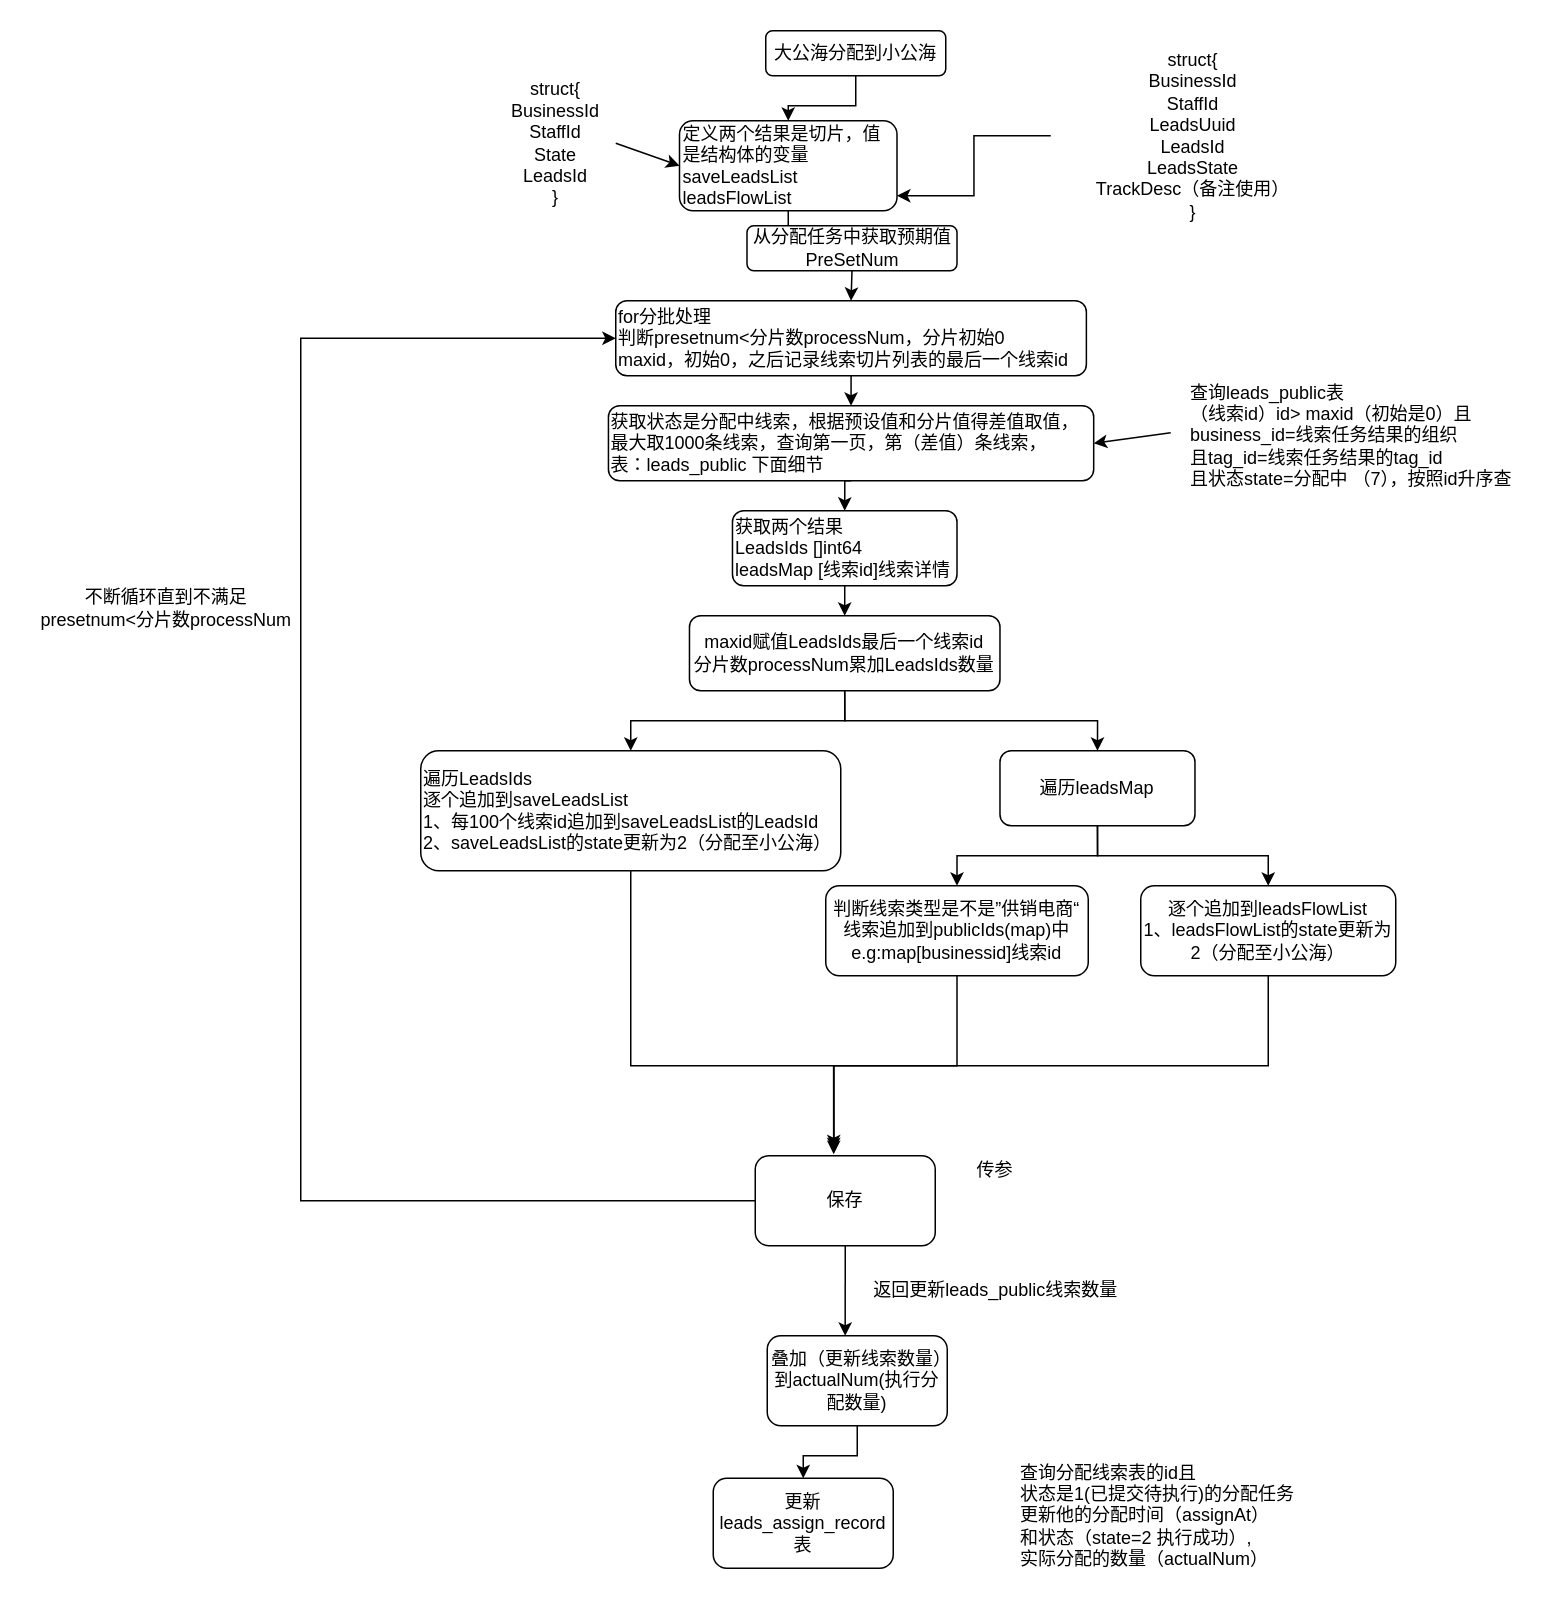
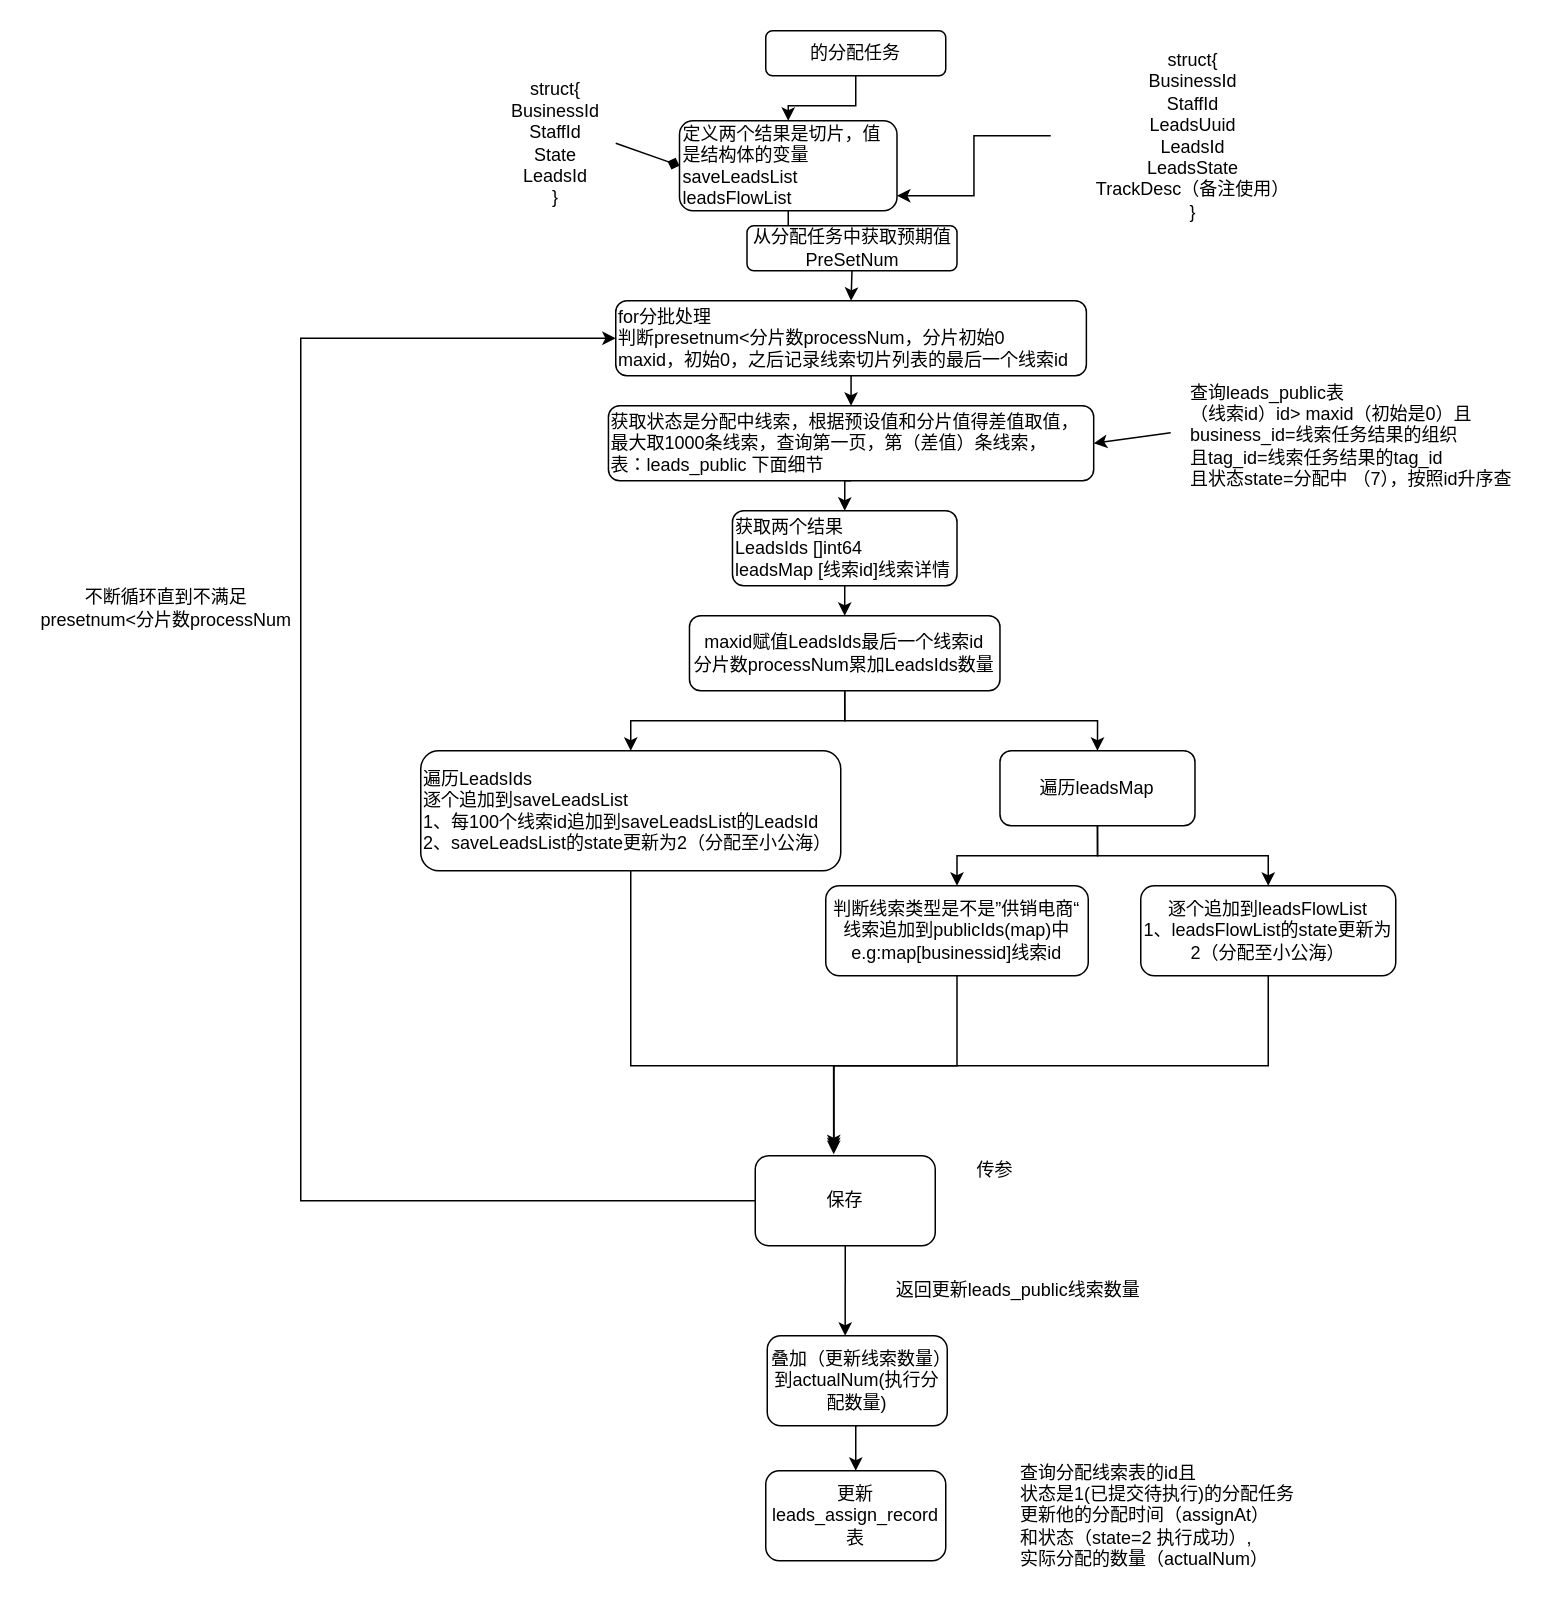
(856, 53) -> (856, 53)
(669, 162) -> (668, 162)
(995, 1291) -> (1017, 1291)
(803, 1523) -> (856, 1516)
